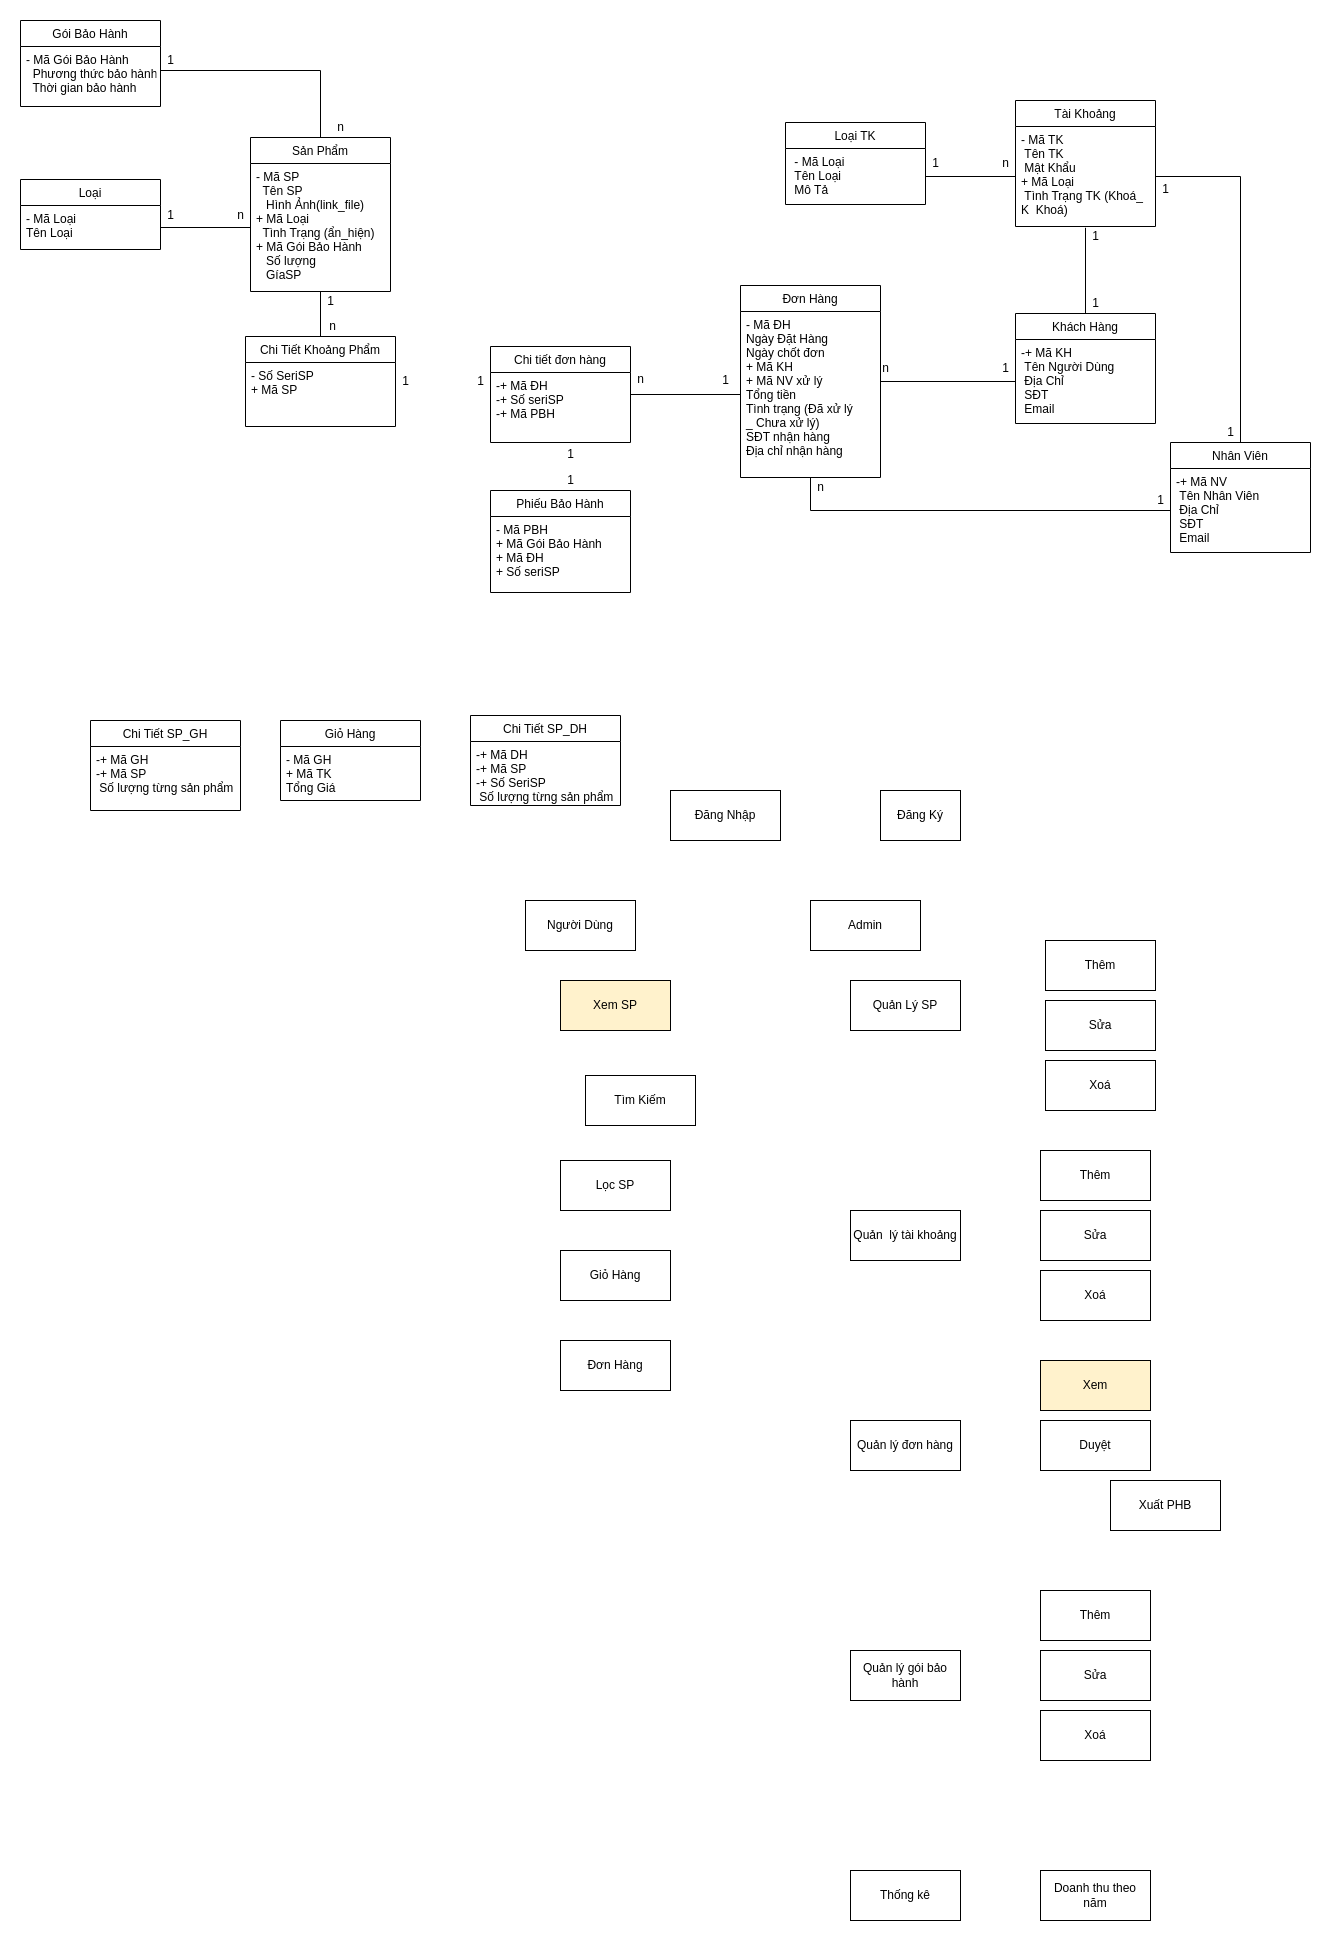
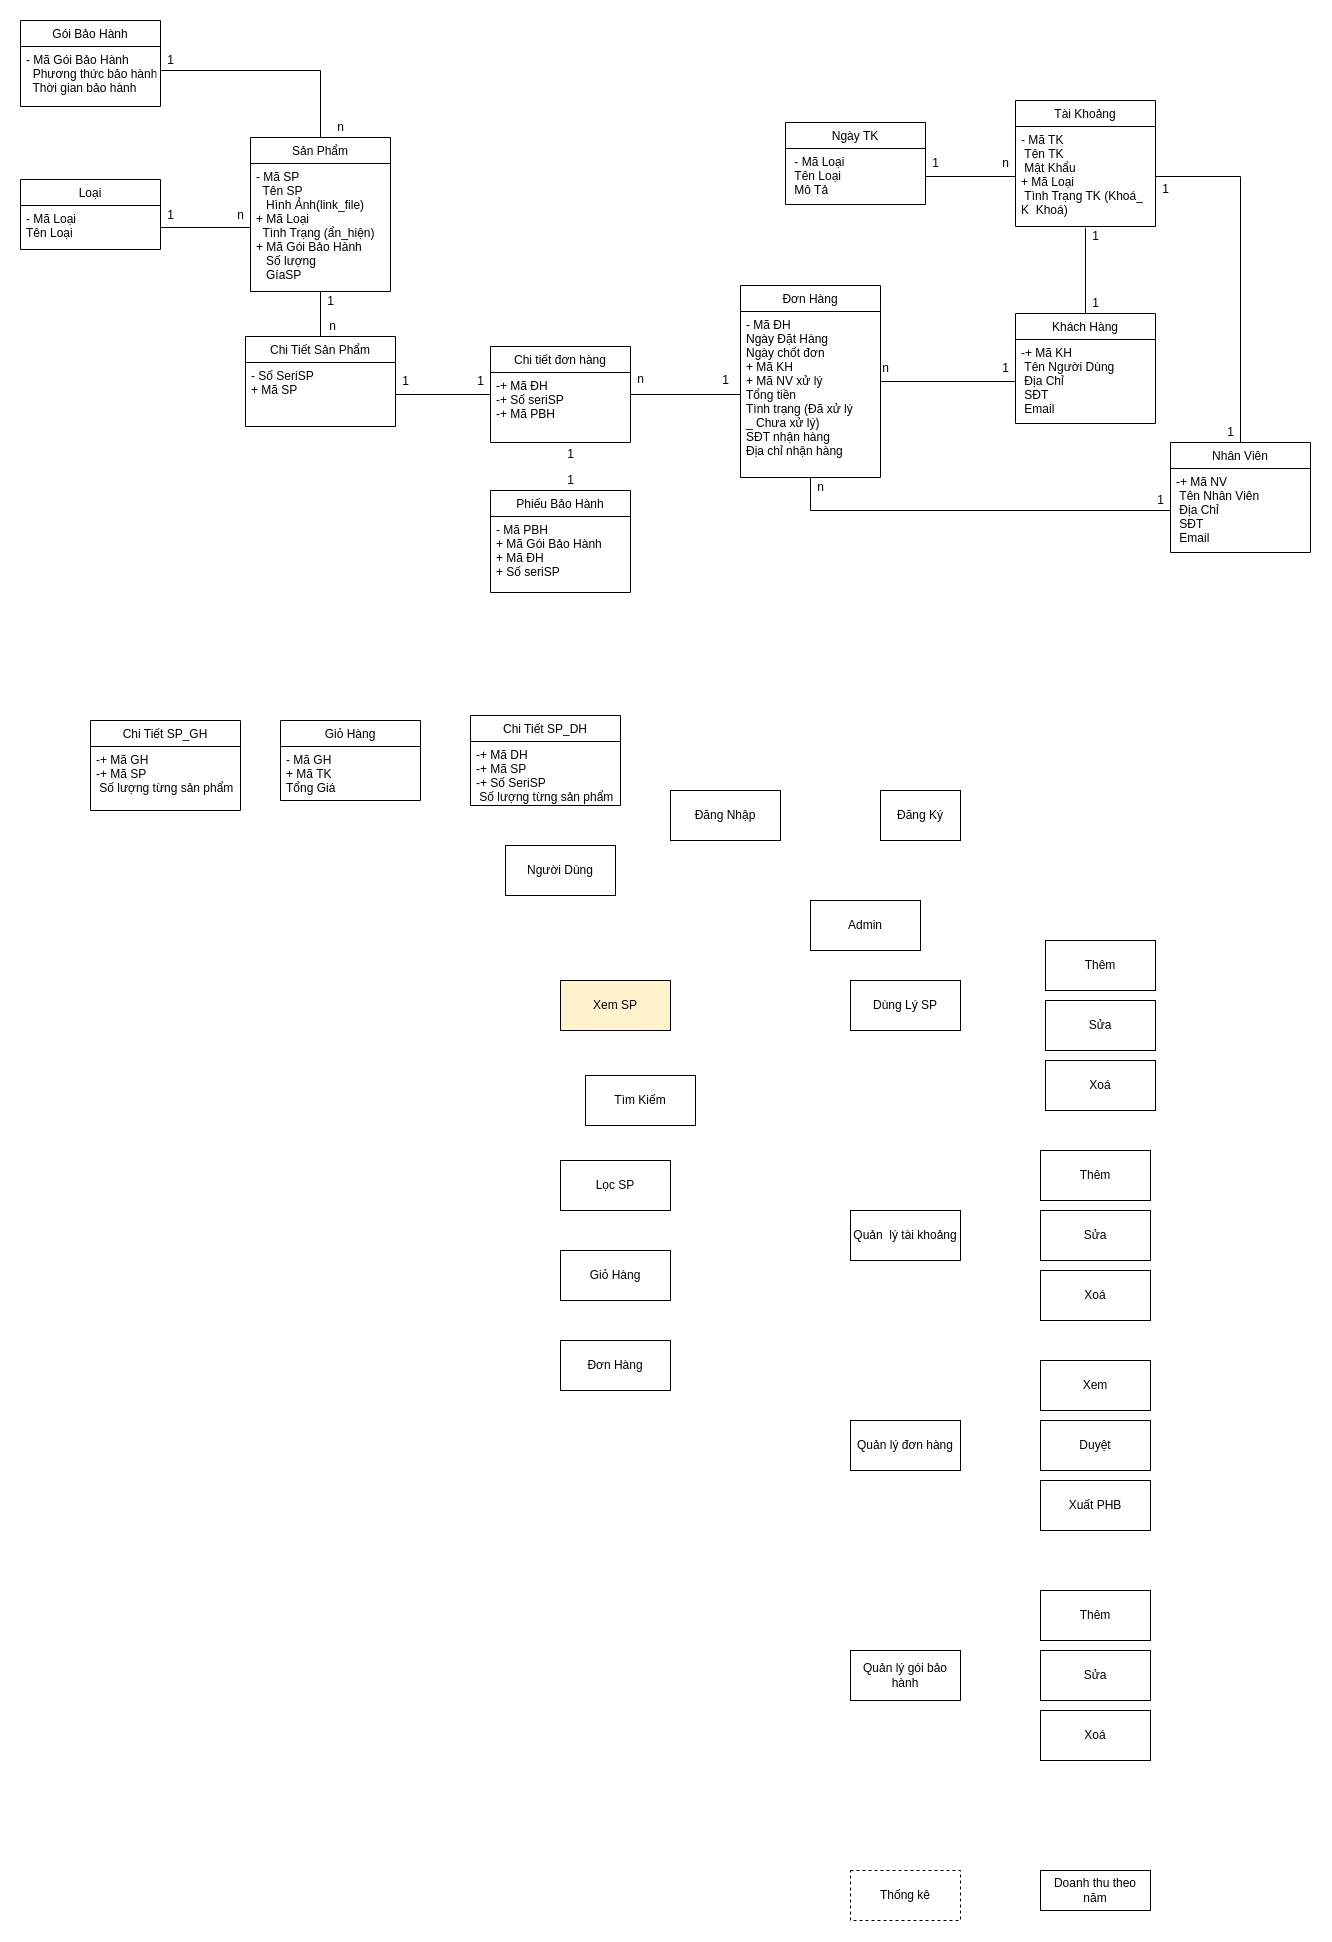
(855, 136) -> (855, 136)
(320, 350) -> (320, 350)
none -> (443, 395)
(581, 926) -> (561, 871)
(906, 1006) -> (906, 1006)
(1096, 1386) -> (1096, 1386)
(1166, 1506) -> (1096, 1506)
(906, 1896) -> (906, 1896)
(1096, 1896) -> (1096, 1891)
